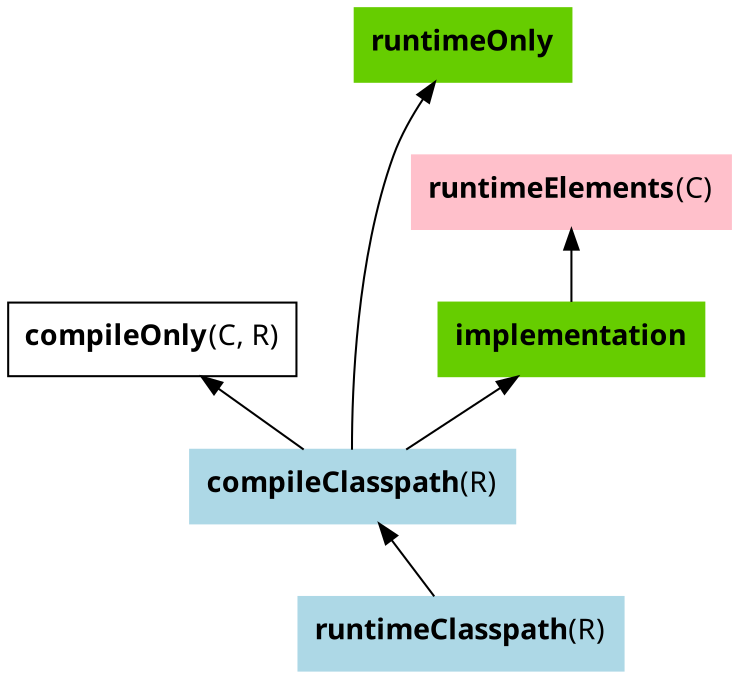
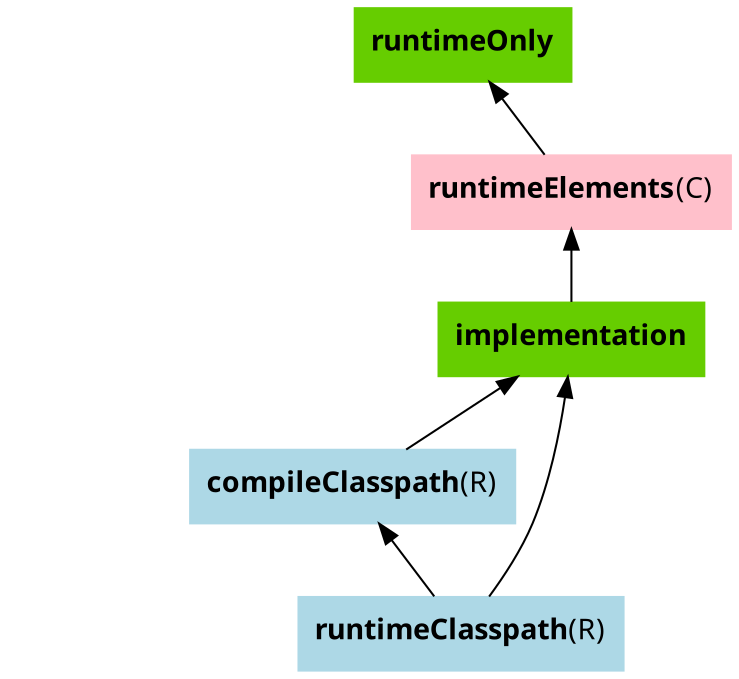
(366, 269) -> (523, 127)
(152, 339) -> none
none -> (540, 502)
